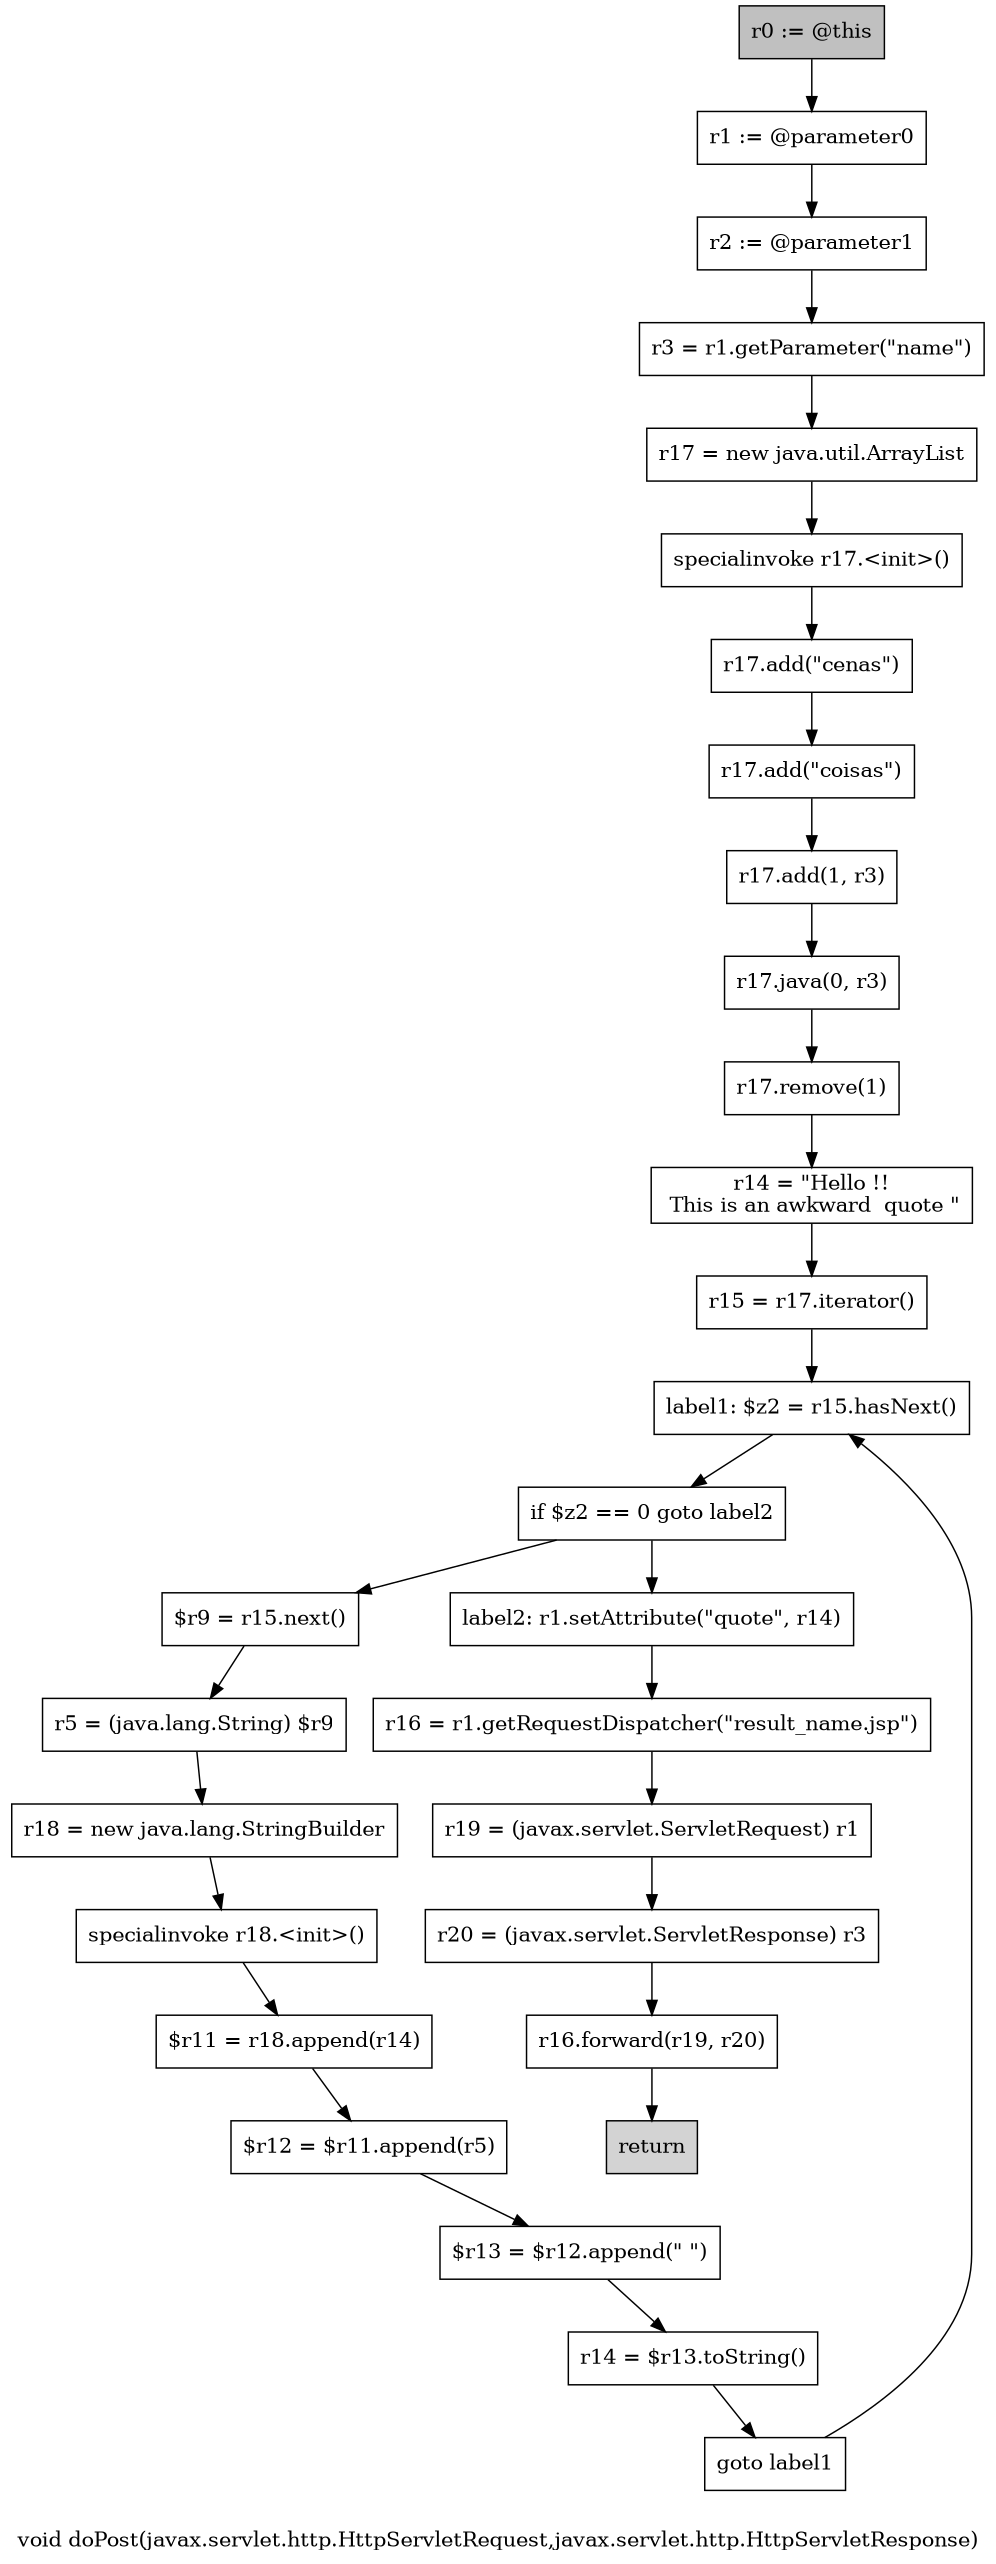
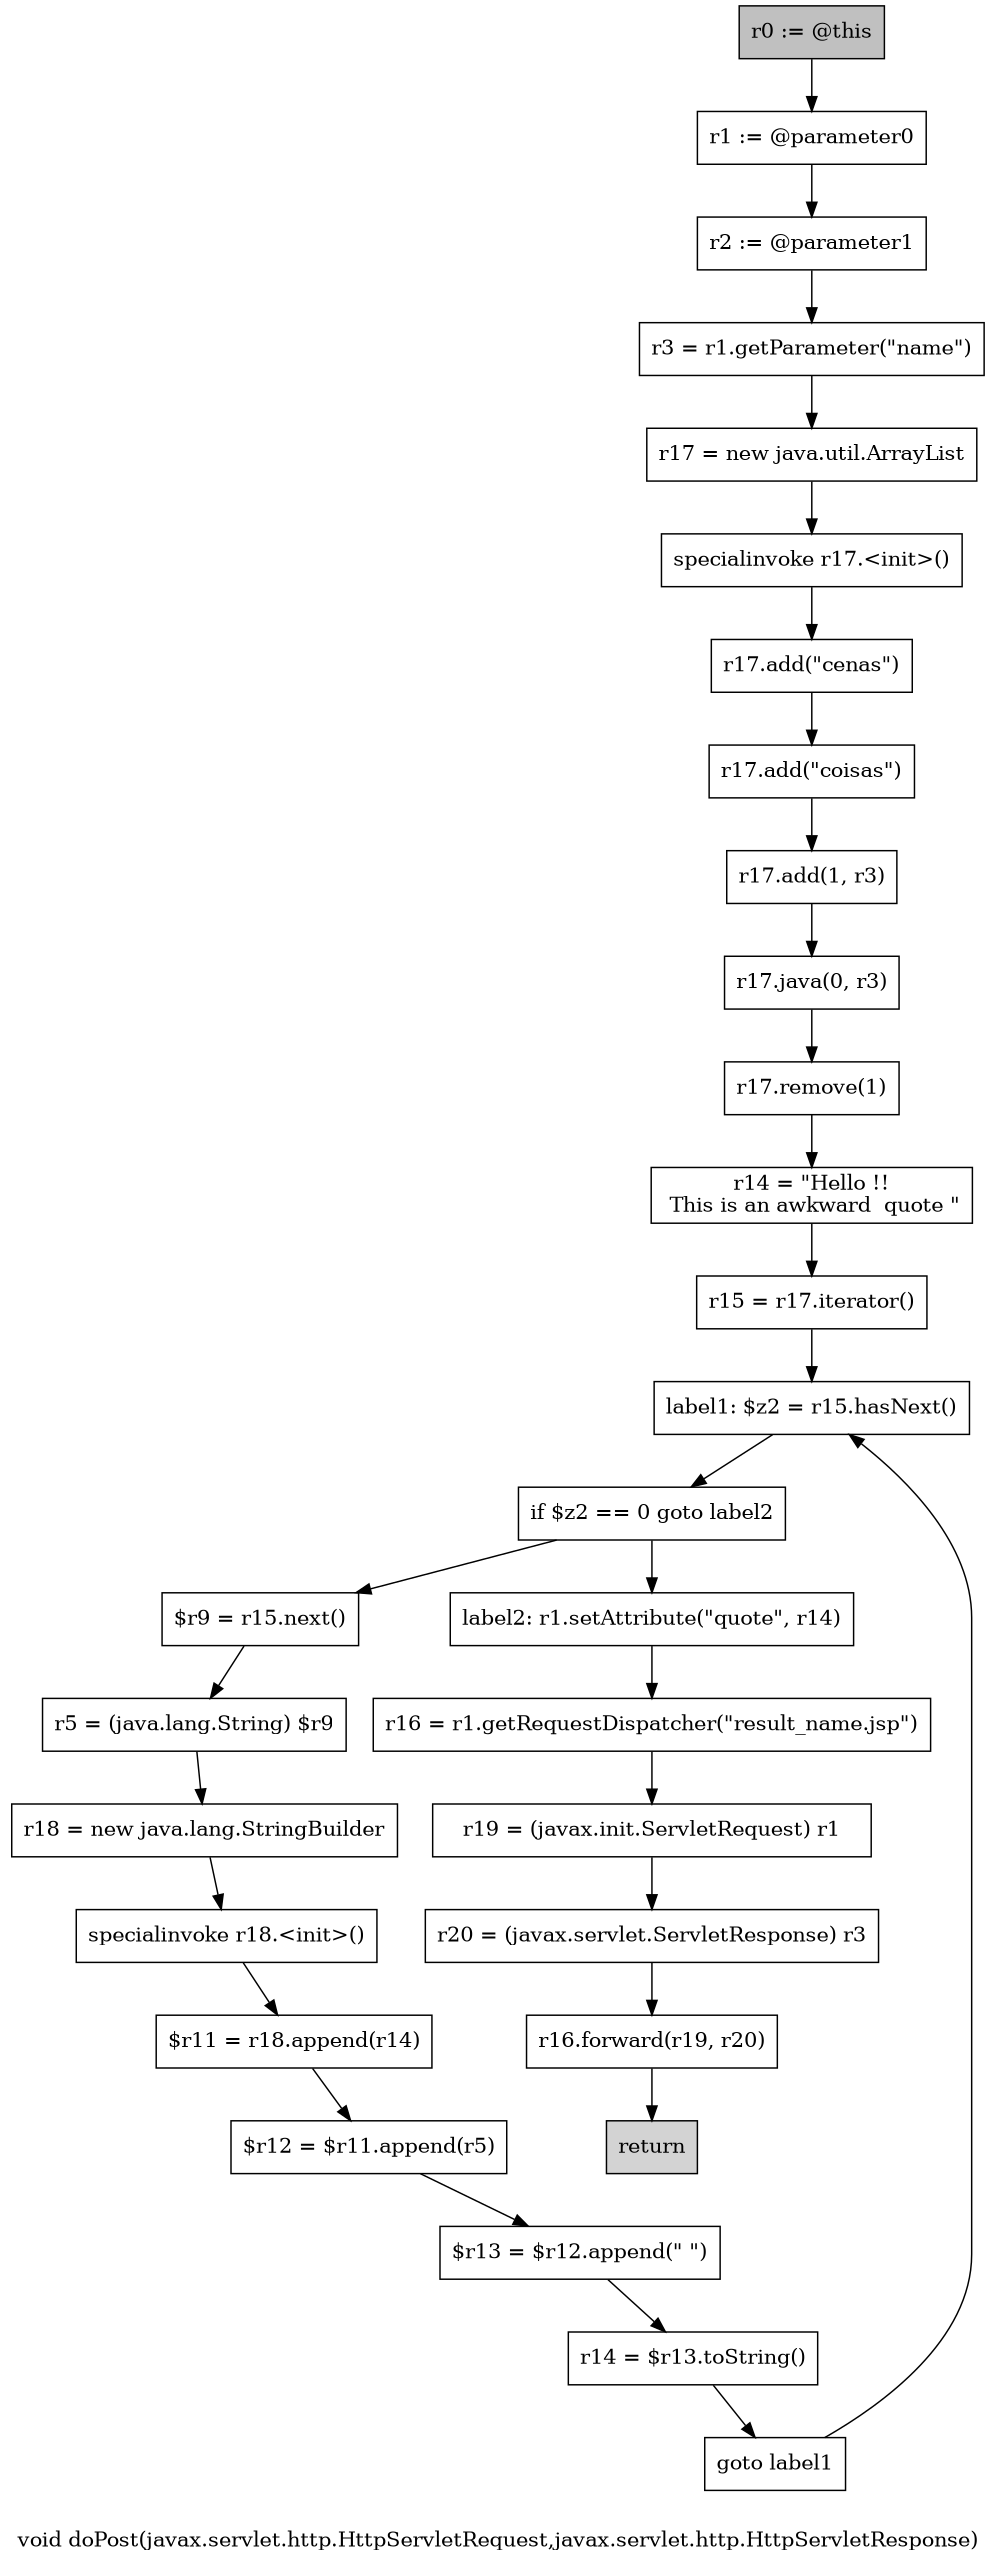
(652, 1830) -> (652, 1830)
